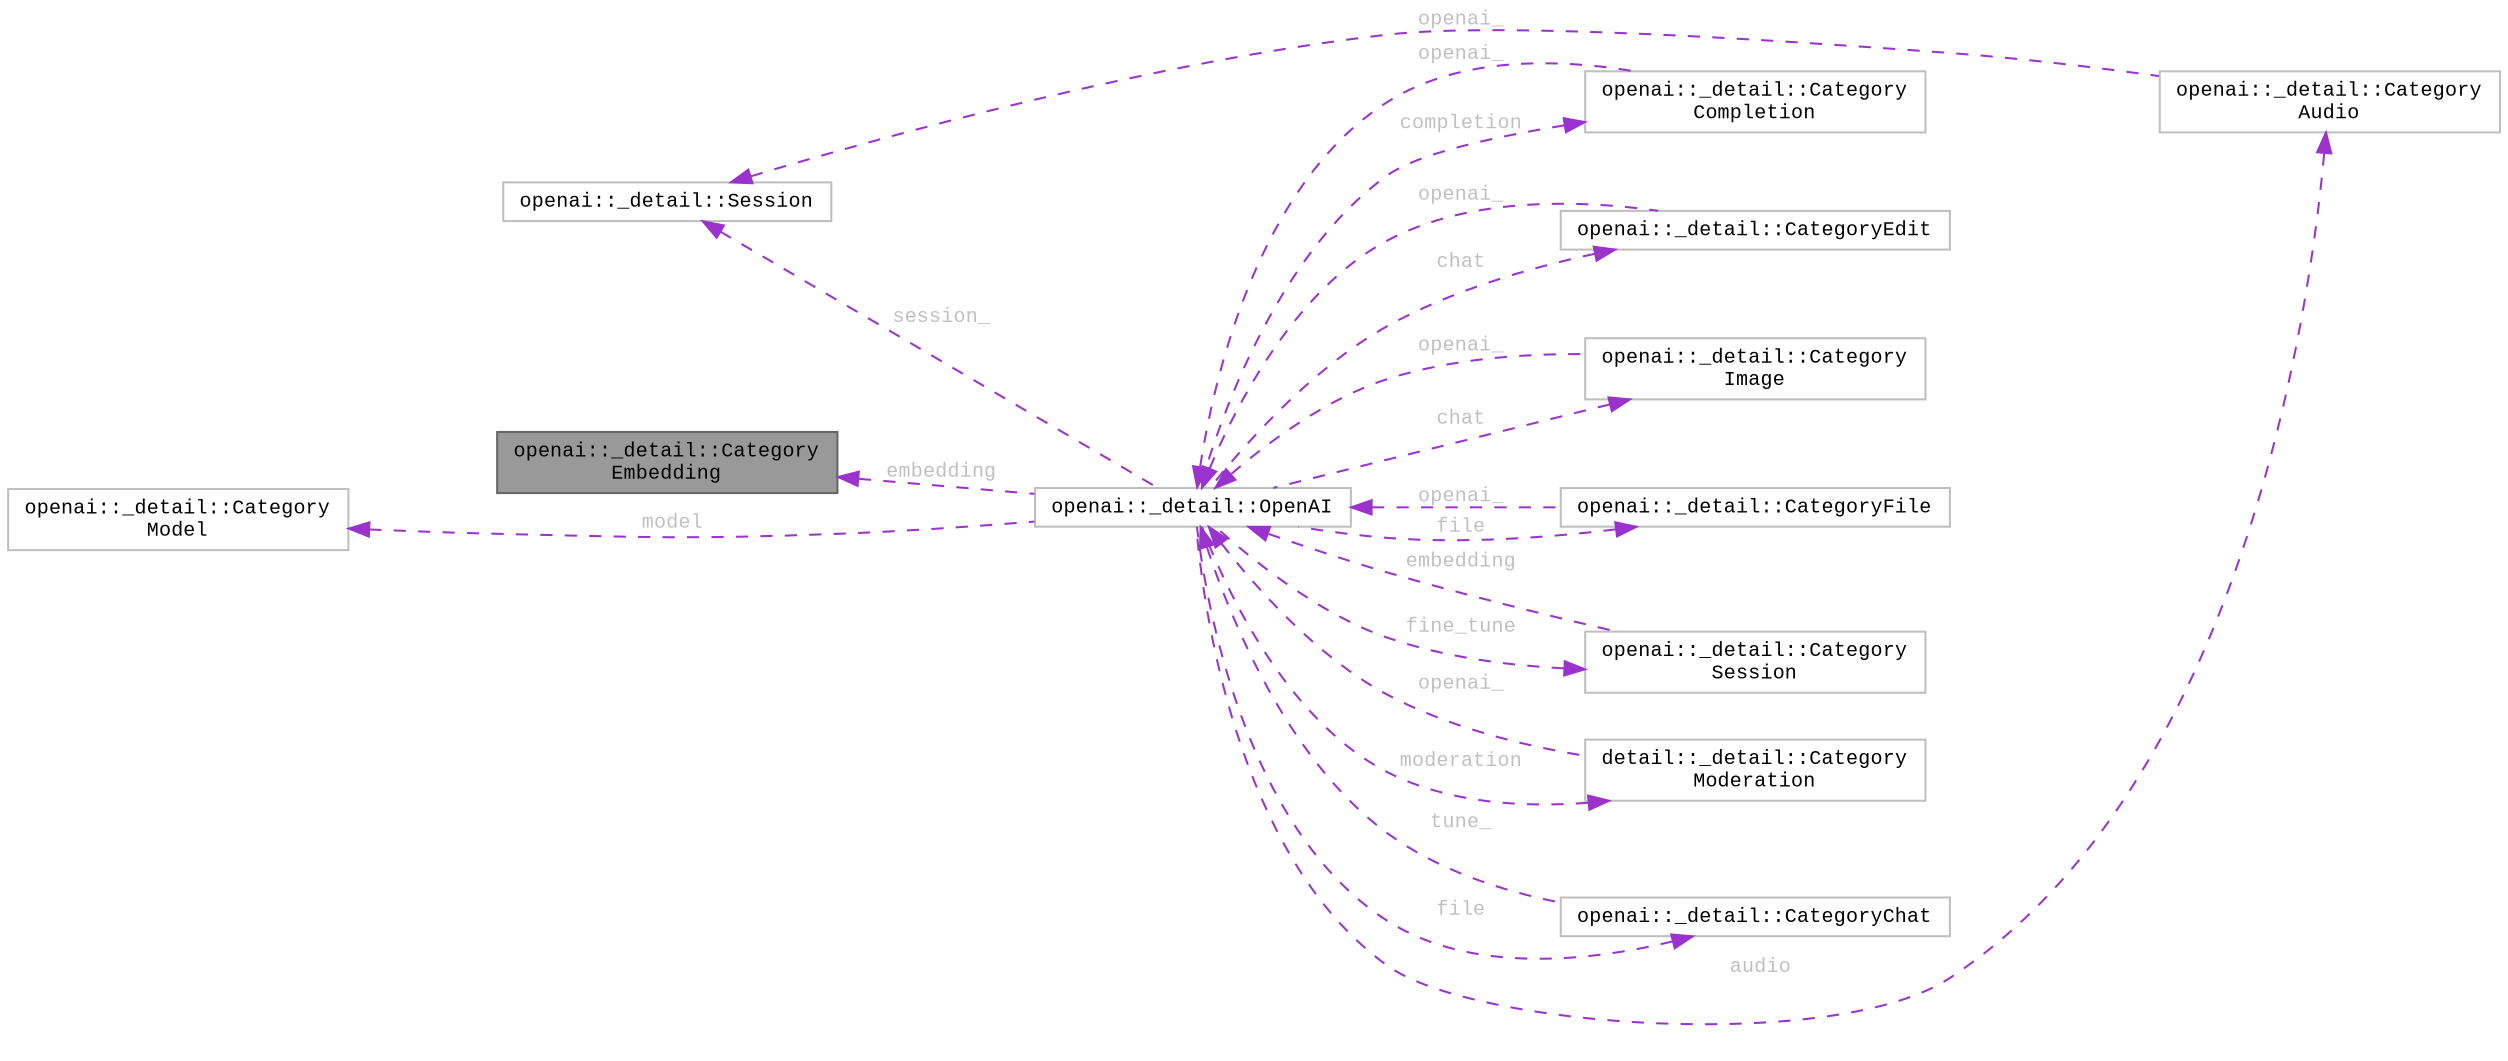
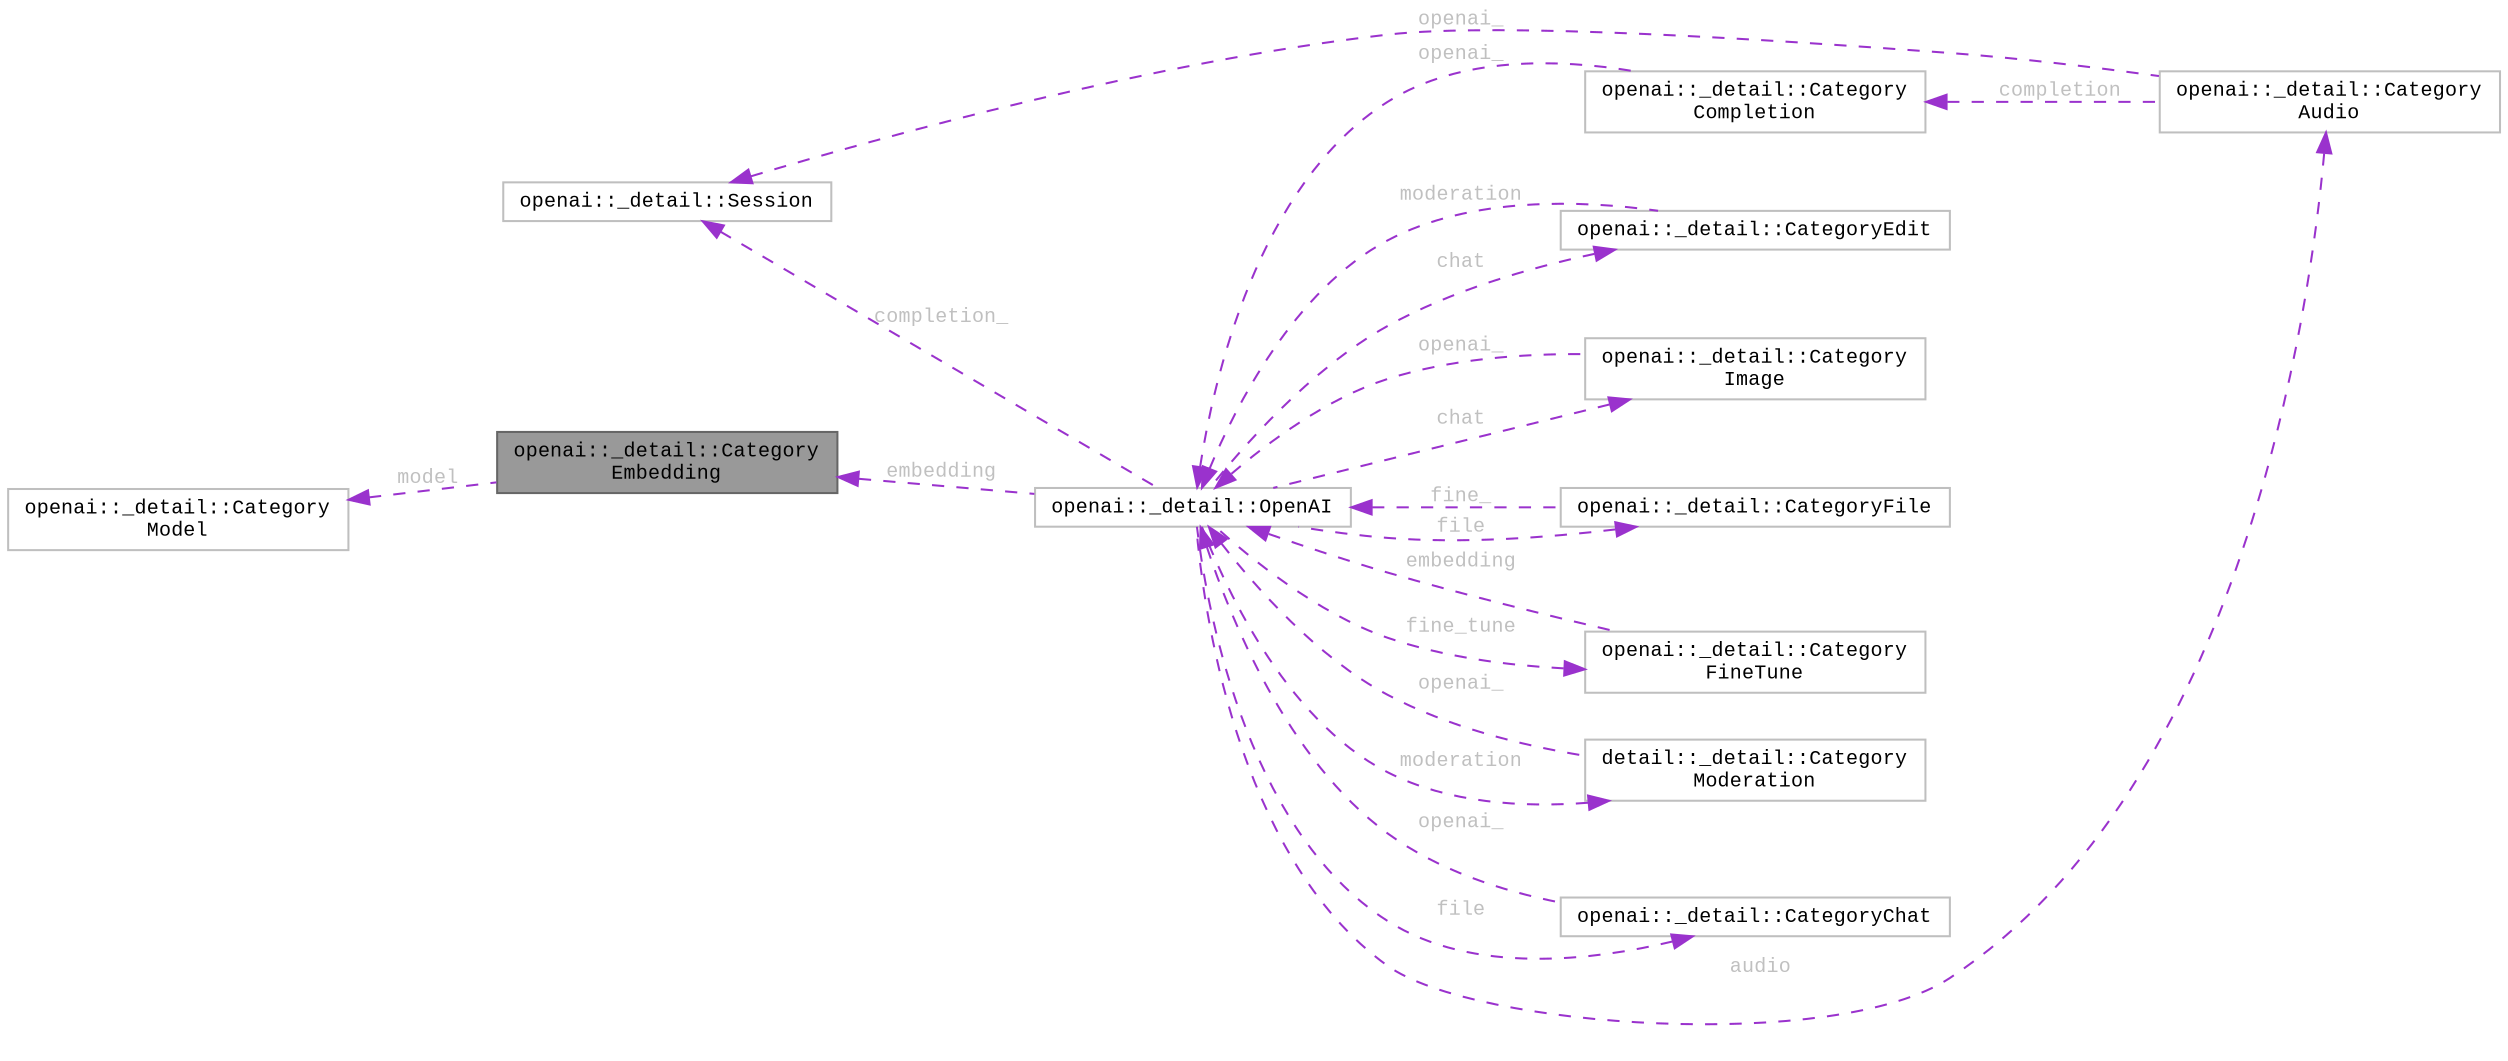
(1456, 195) -> (1456, 195)
(1321, 240) -> (2053, 102)
(936, 317) -> (936, 317)
(1456, 496) -> (1456, 496)
(702, 537) -> (433, 490)
(1755, 662) -> (1755, 662)
(1456, 822) -> (1456, 822)
